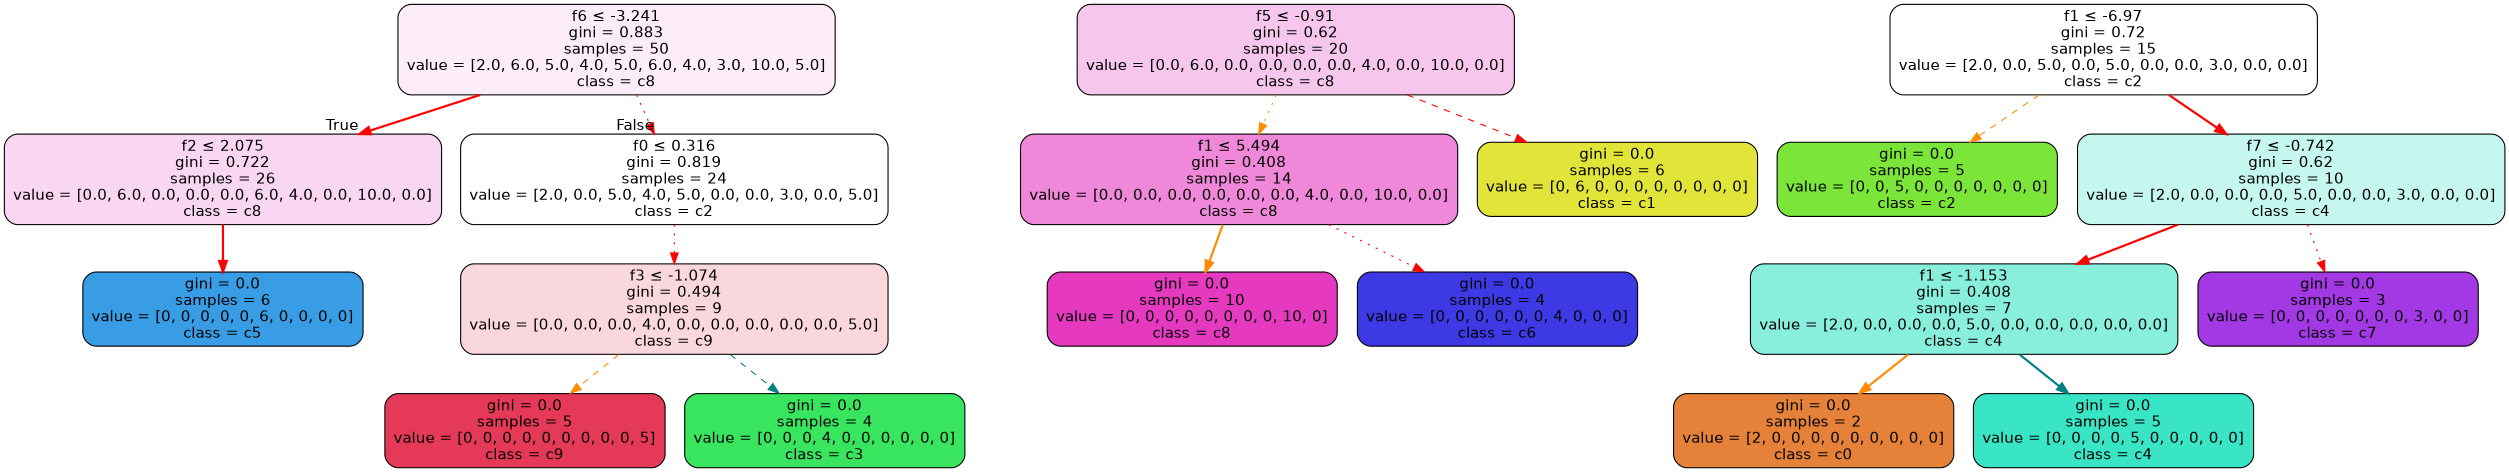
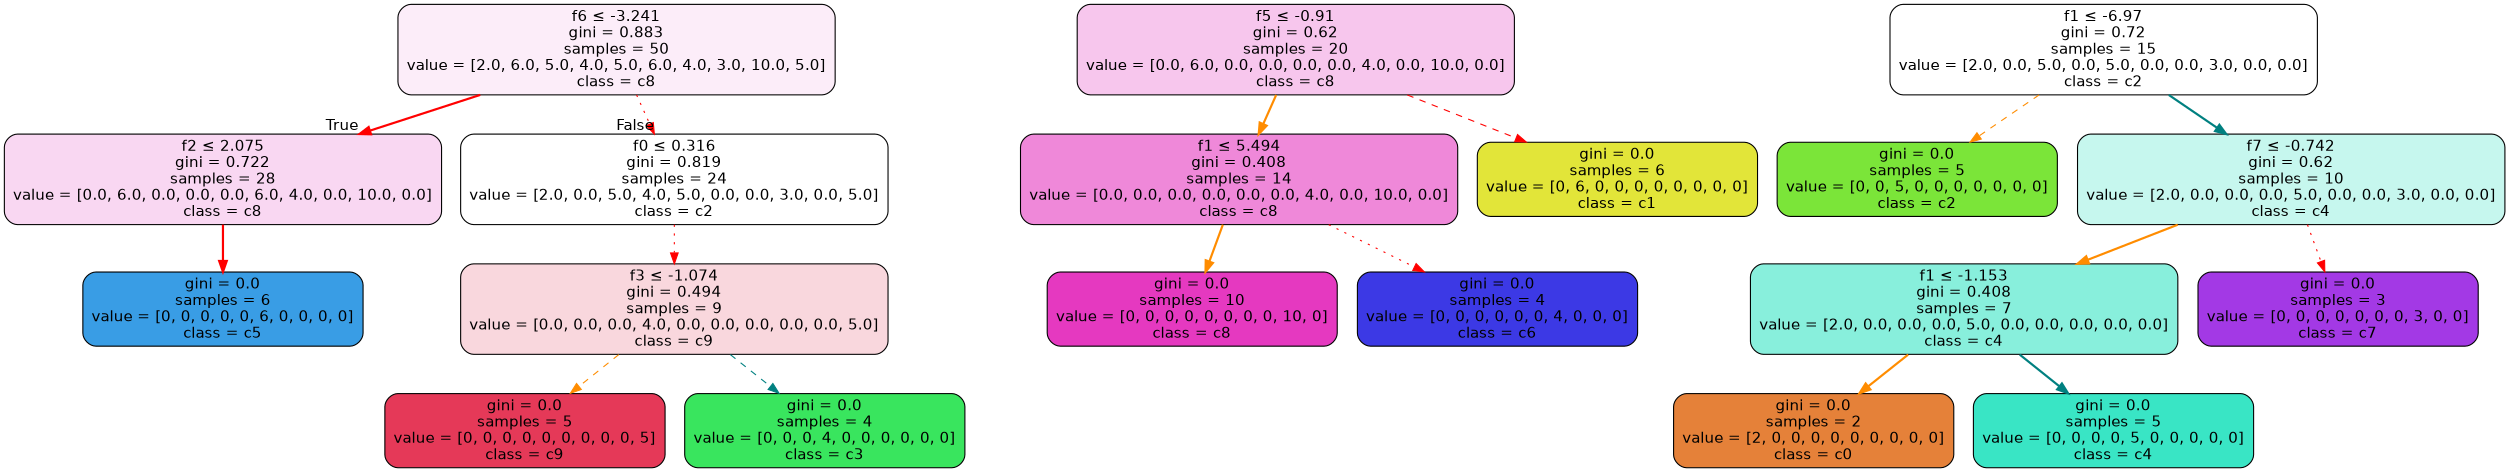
(1270, 110) -> (1270, 110)
(2193, 111) -> (2193, 111)
(223, 179) -> (223, 179)
(2133, 242) -> (2133, 242)
